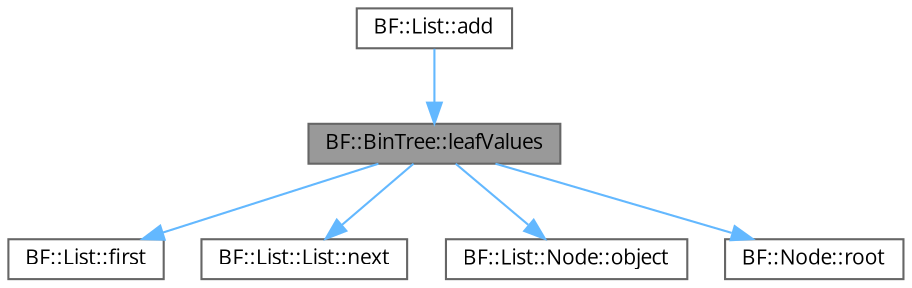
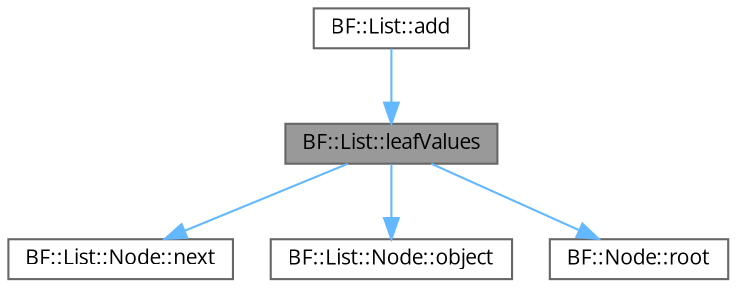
(434, 144) -> (391, 144)
(86, 259) -> none
(304, 259) -> (121, 259)
